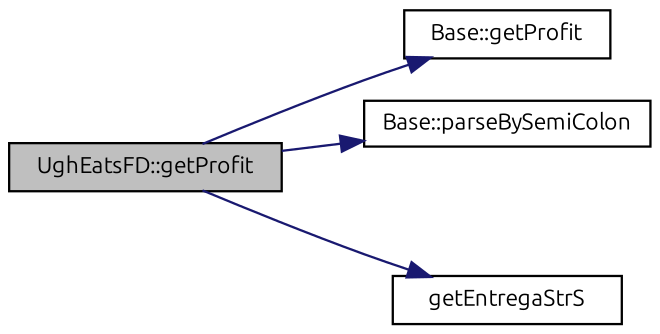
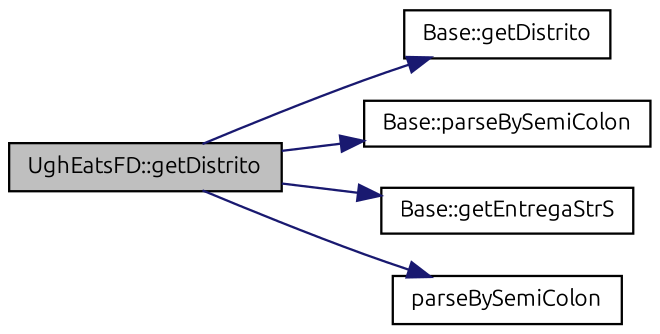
(507, 34) -> (507, 34)
(145, 167) -> (145, 167)
none -> (507, 211)
(507, 300) -> (507, 300)
